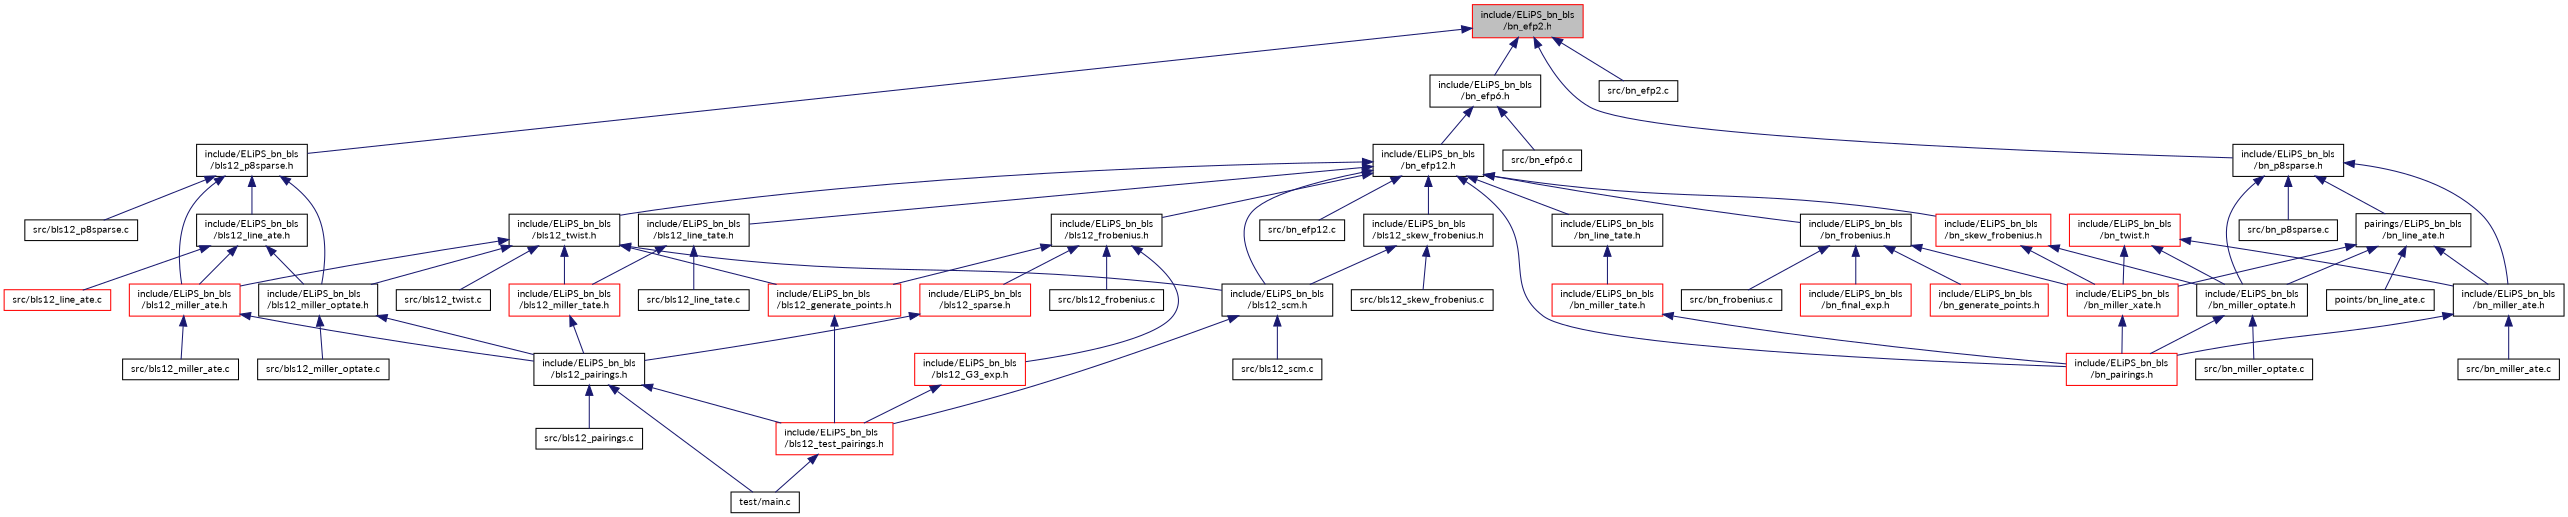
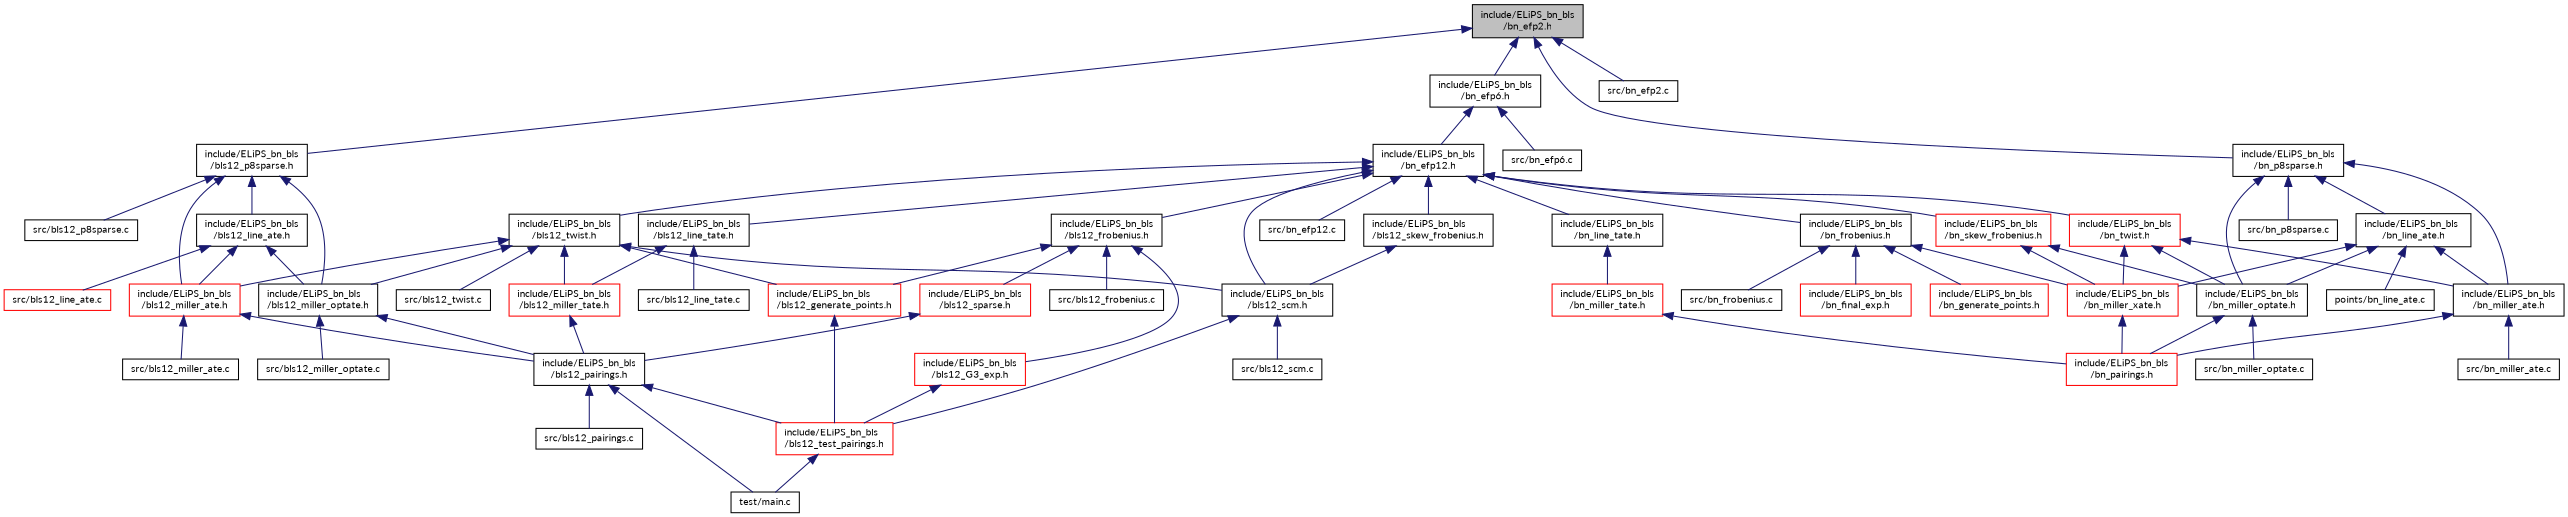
(1528, 21) -> (1528, 21)
(2413, 230) -> (2413, 230)
(1422, 300) -> none
(1722, 347) -> (1811, 195)
